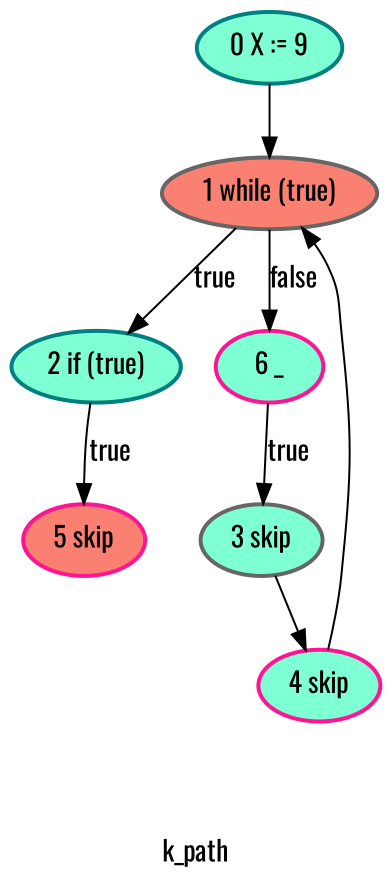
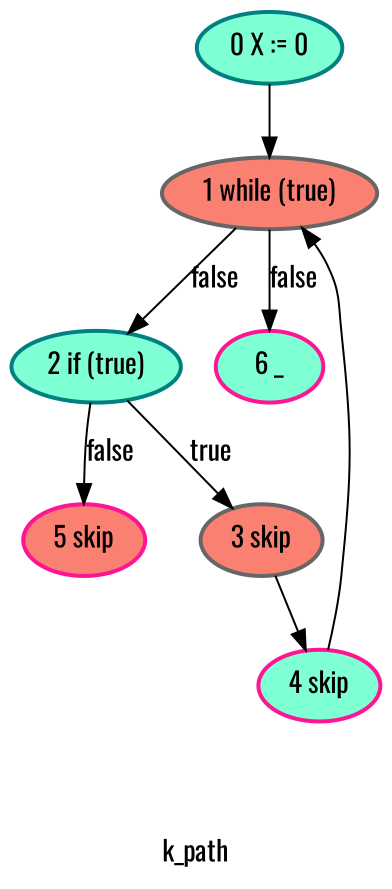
(270, 48) -> (270, 48)
(216, 280) -> (216, 280)
(266, 443) -> (173, 447)
(111, 453) -> (111, 453)
(262, 540) -> (262, 540)
